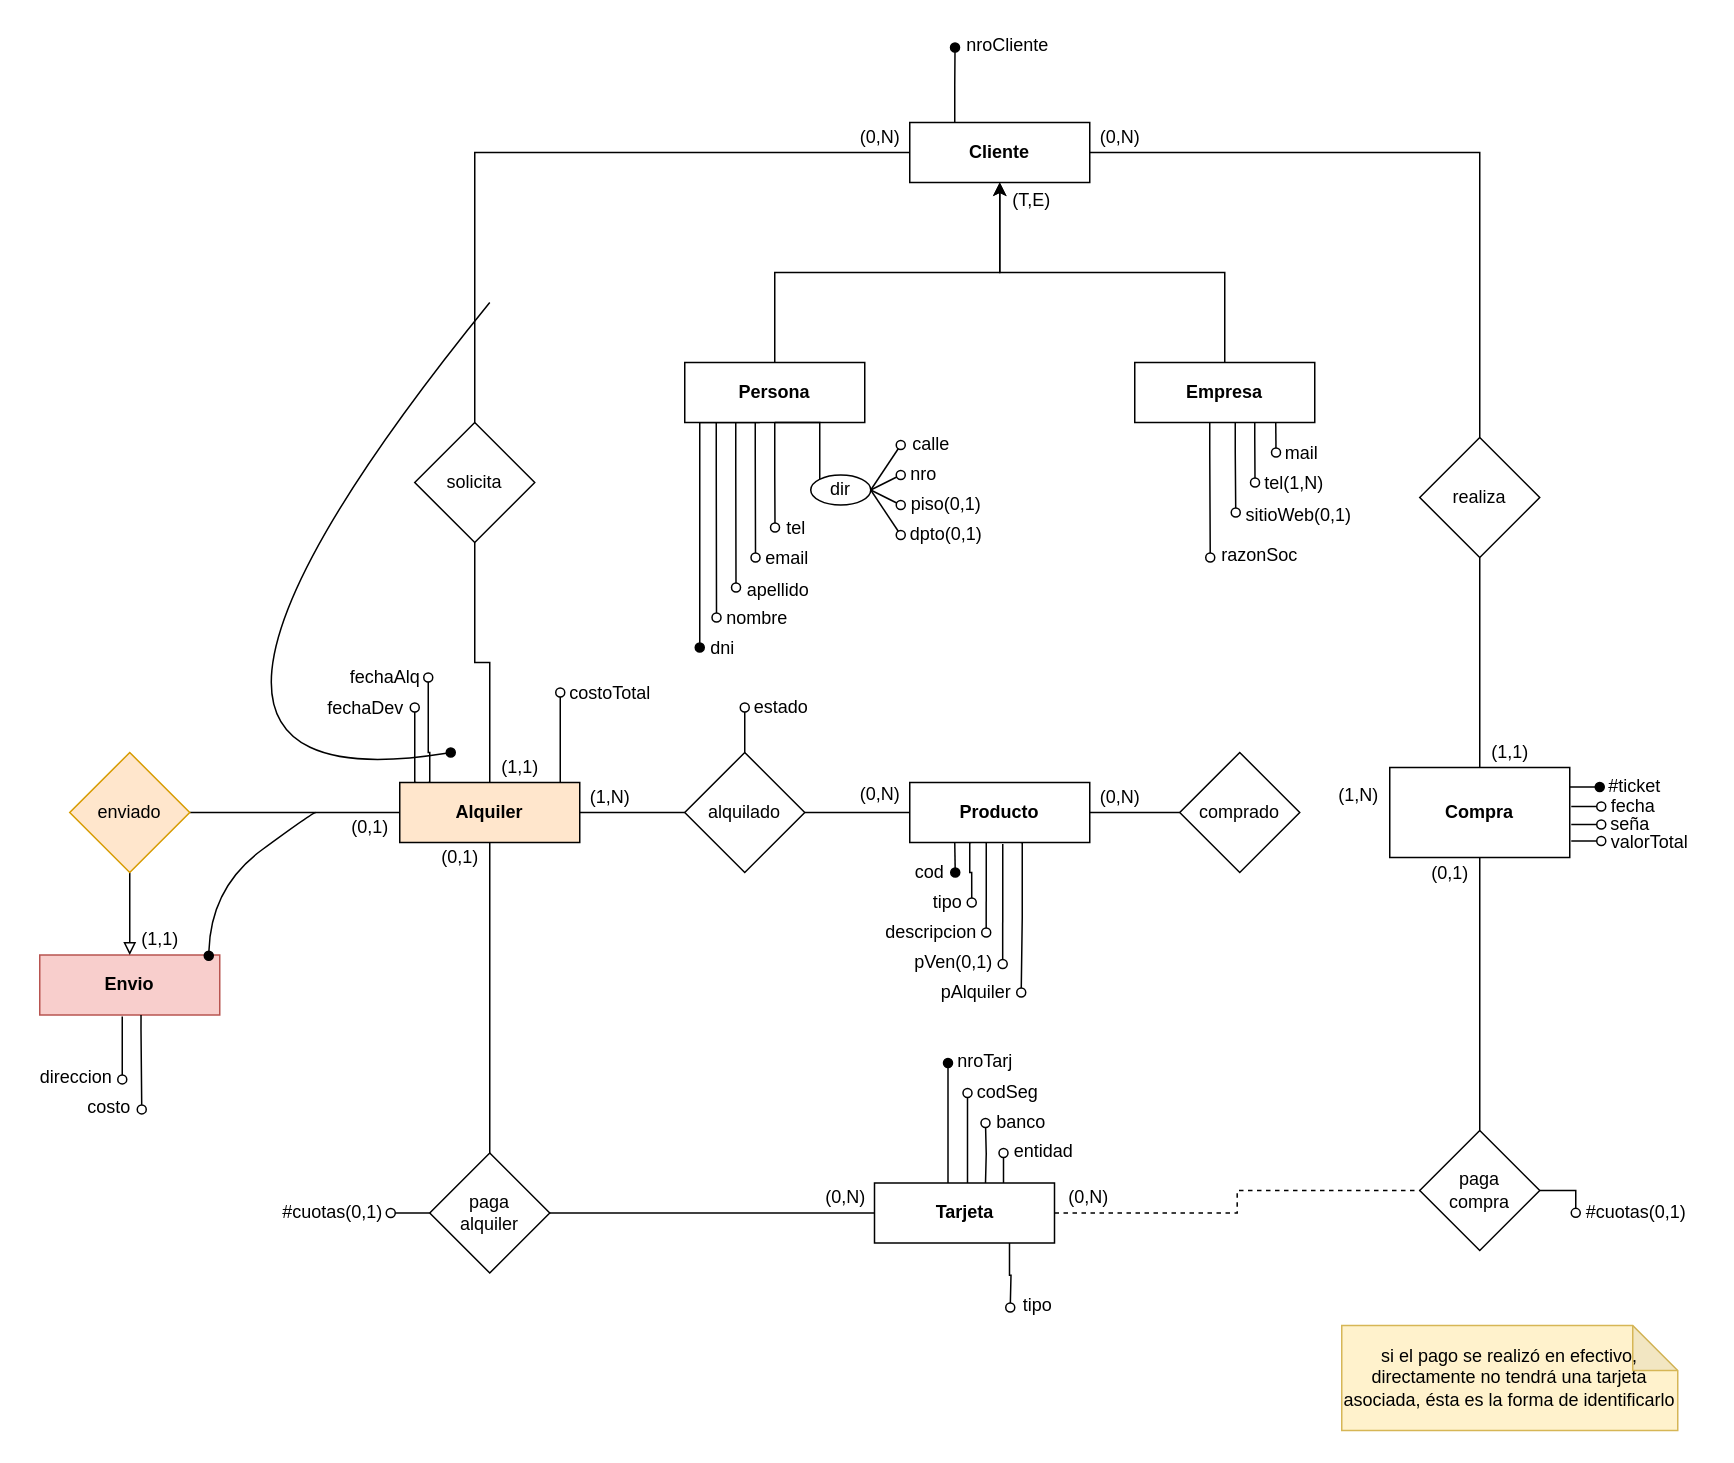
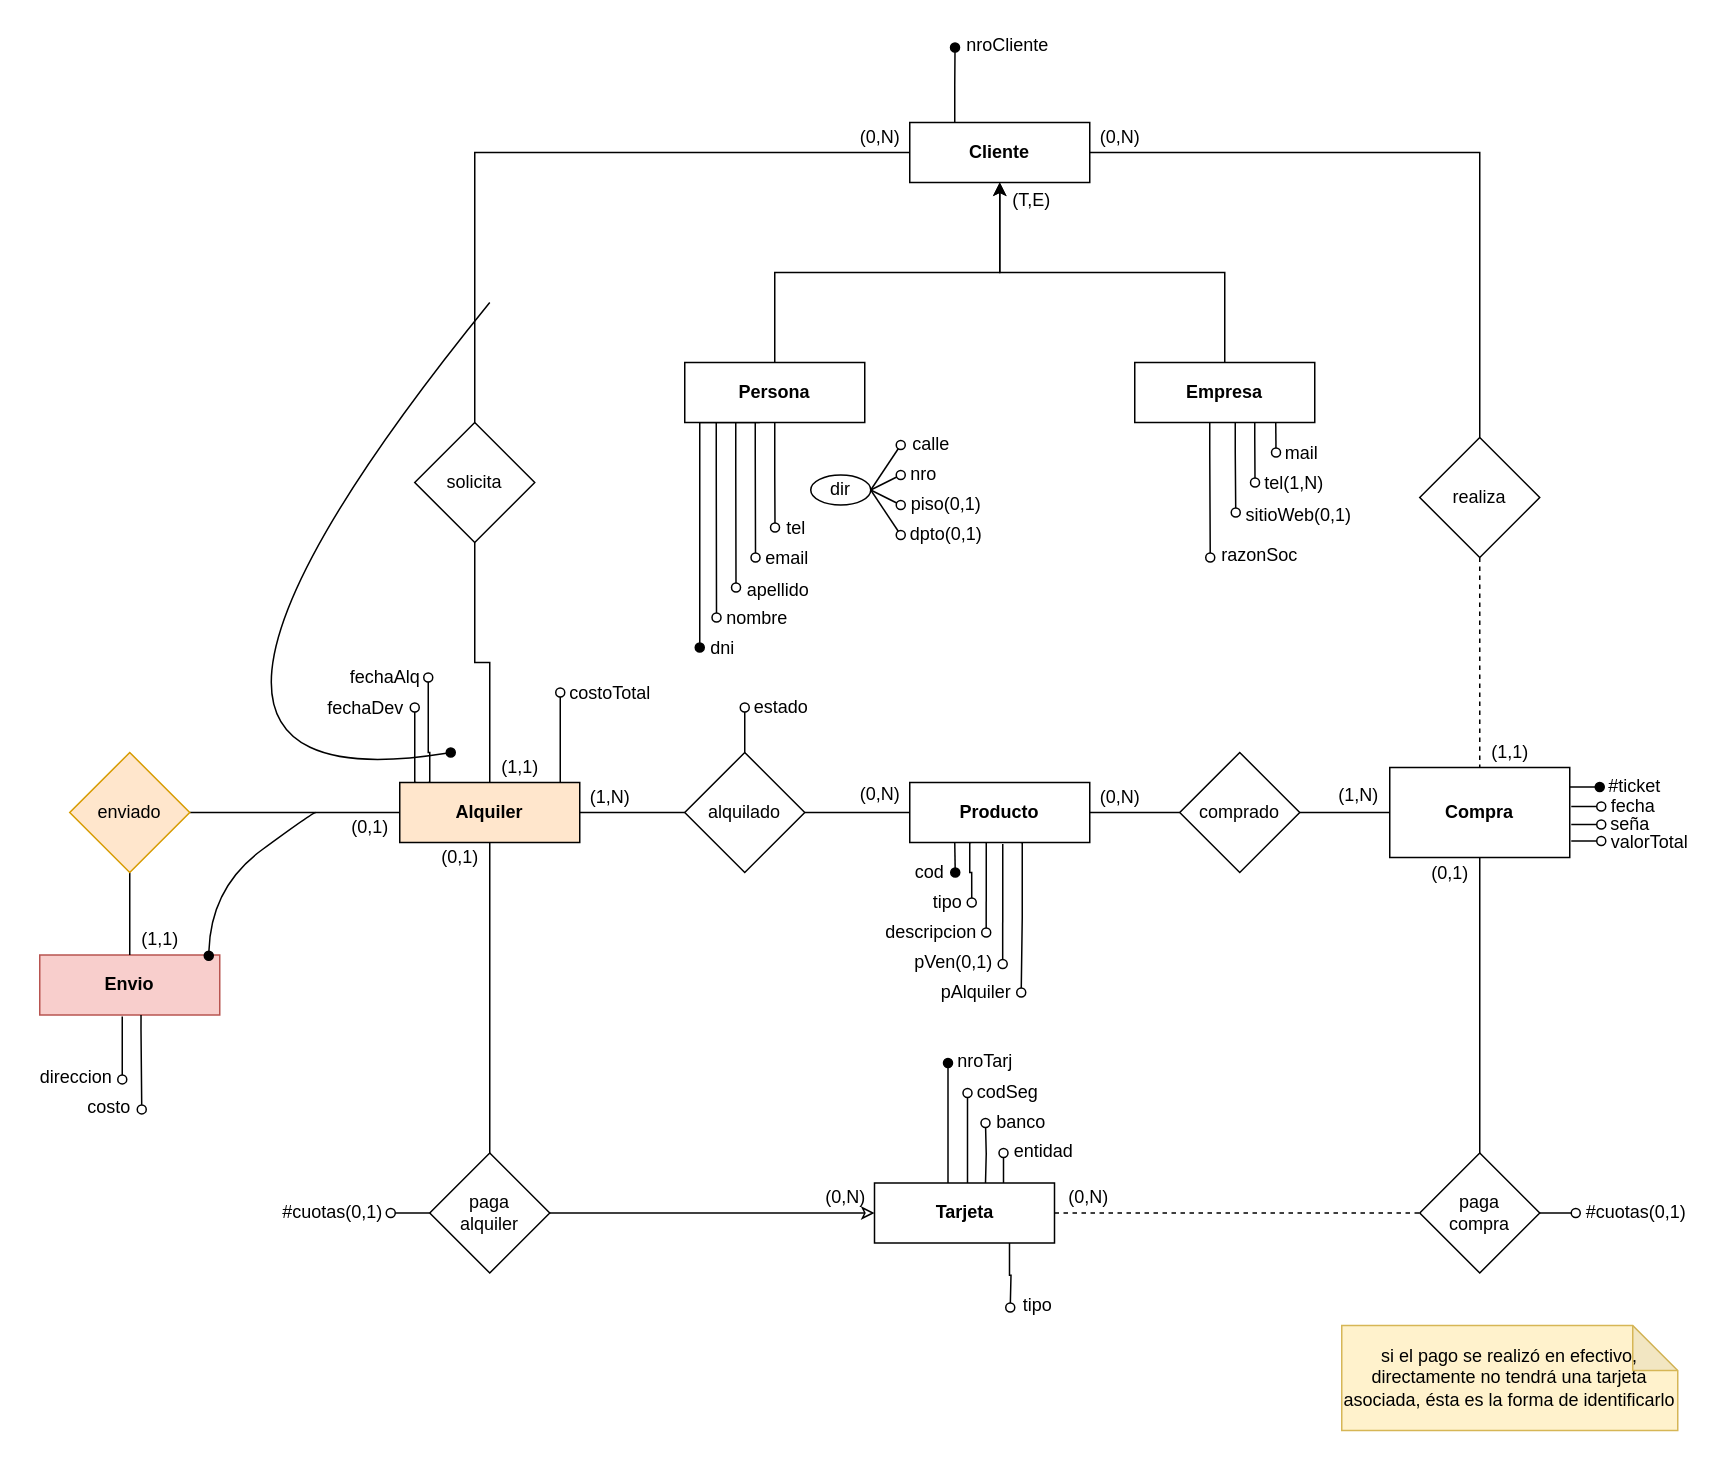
(820, 449) -> none
(1480, 662) -> (1480, 662)
none -> (1345, 812)
(130, 941) -> (130, 947)
(1480, 1190) -> (1480, 1213)
(867, 1213) -> (863, 1213)
